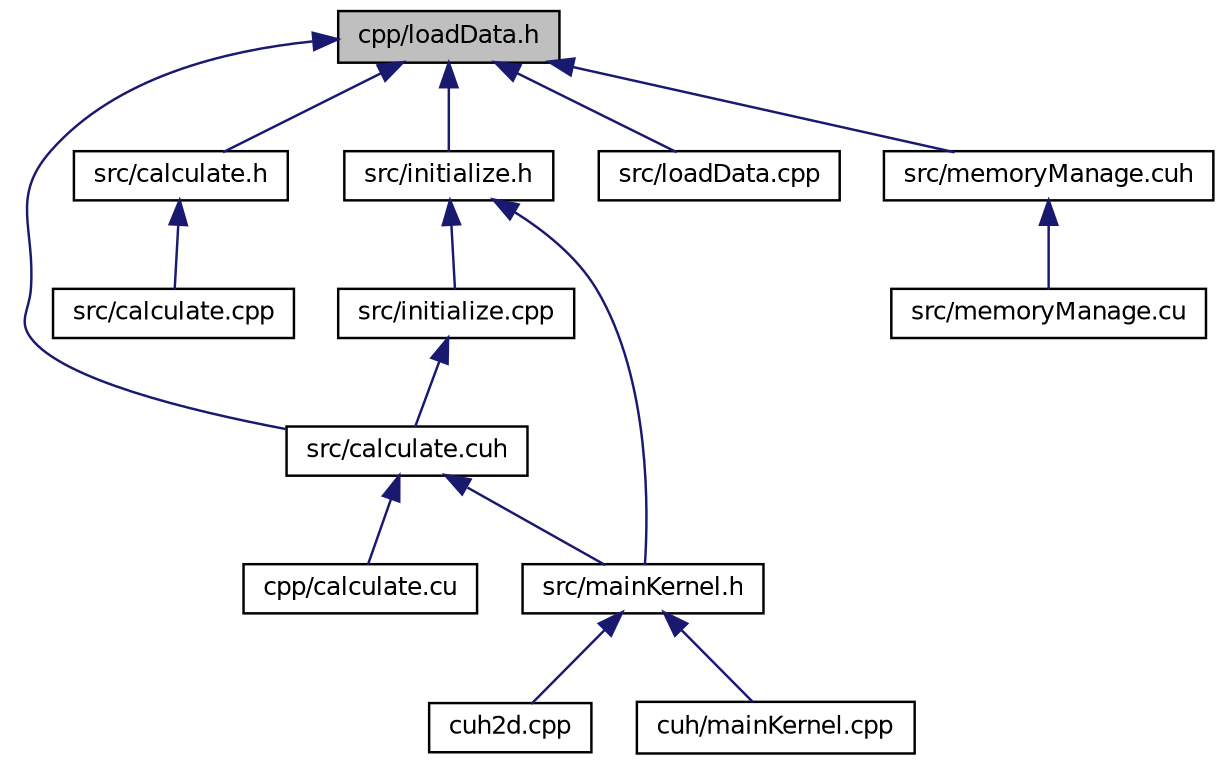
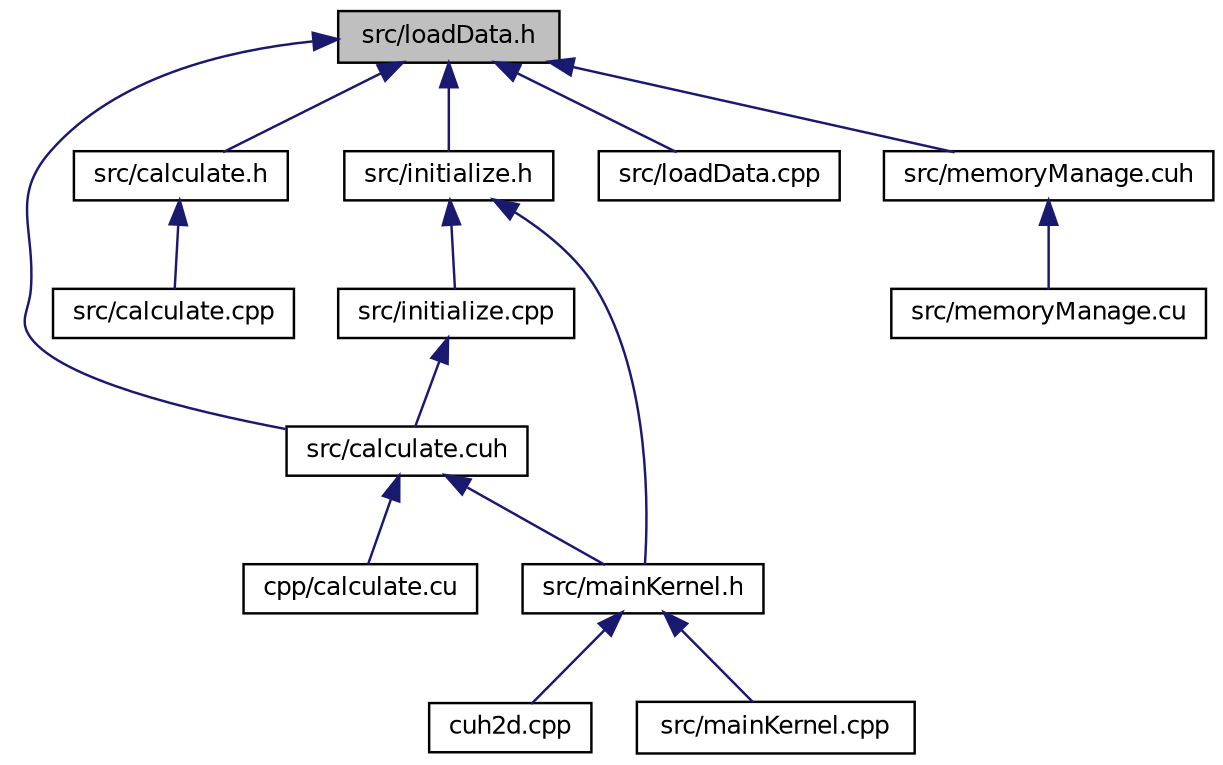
(449, 37) -> (449, 37)
(776, 728) -> (776, 728)
